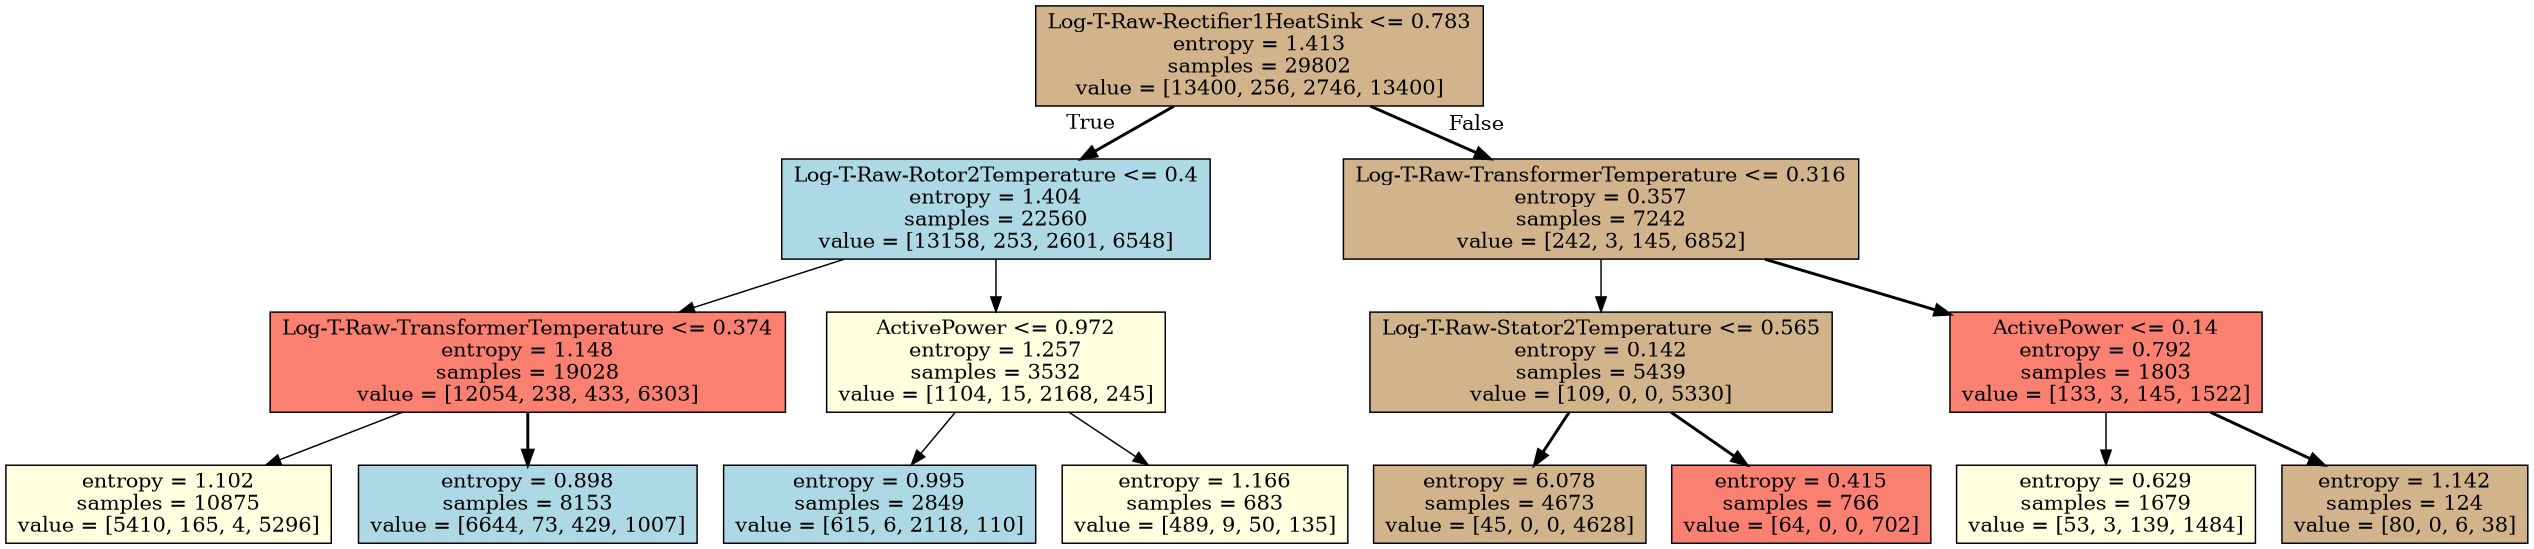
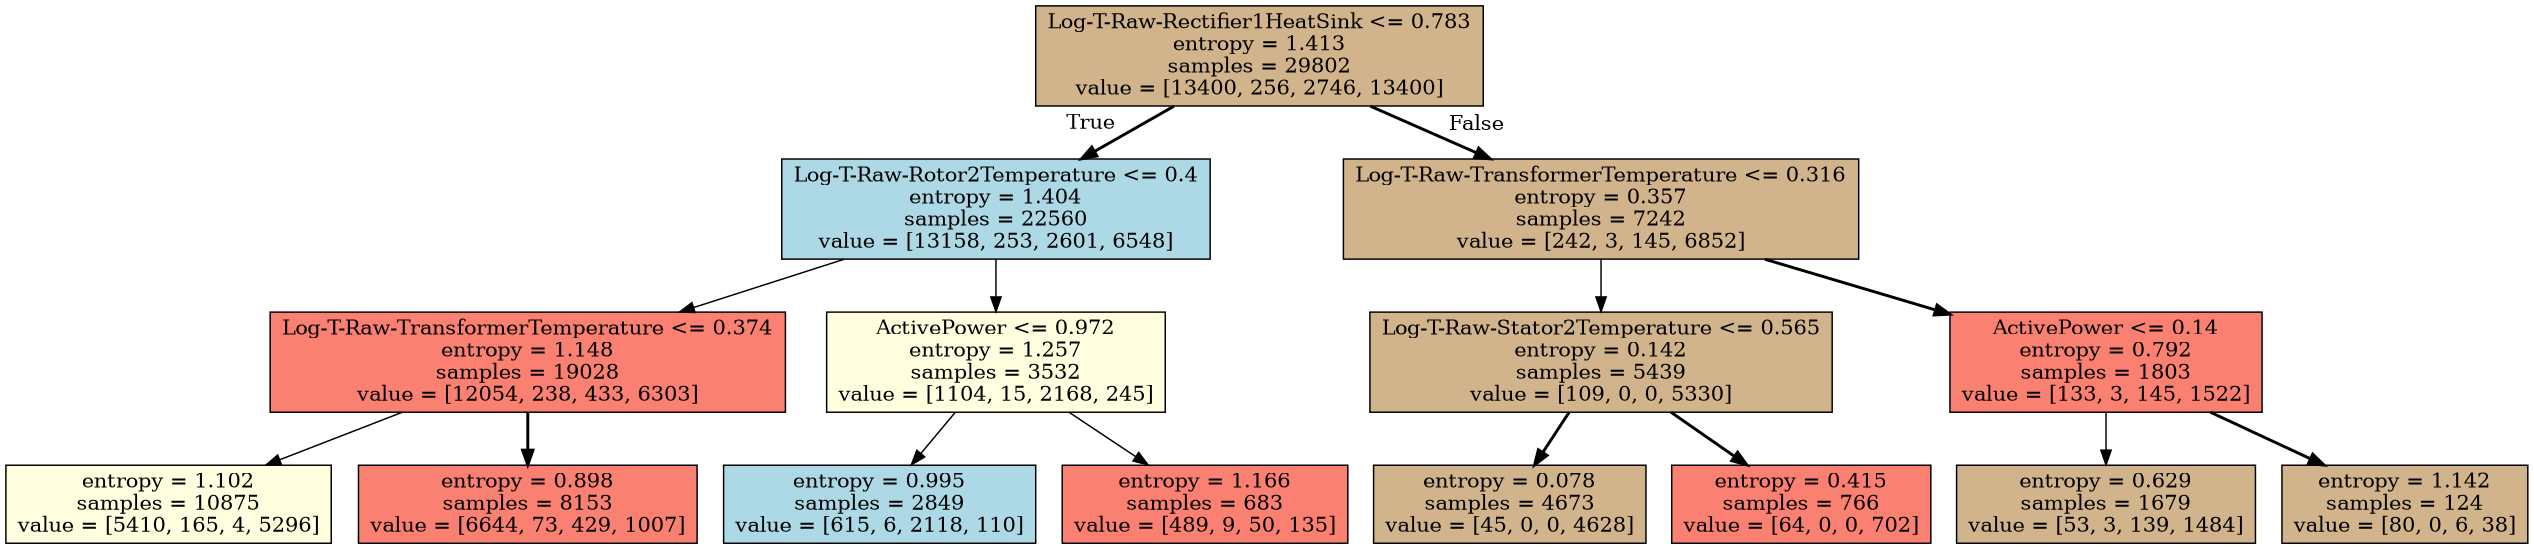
(528, 504) -> (528, 504)
(1205, 504) -> (1205, 504)
(1510, 504) -> (1510, 504)
(2106, 504) -> (2106, 504)
